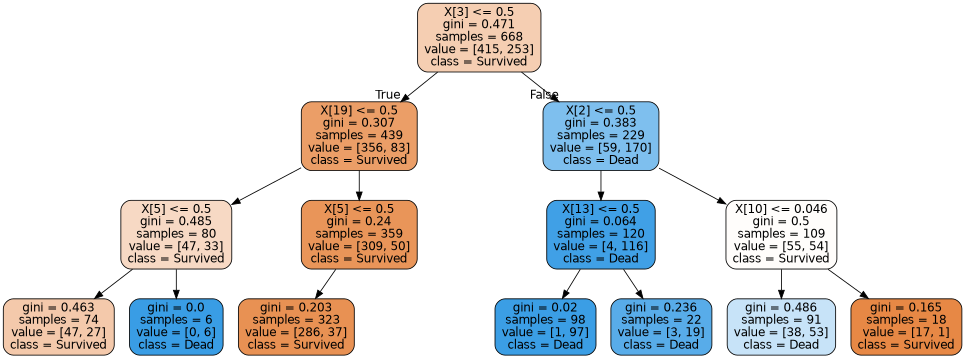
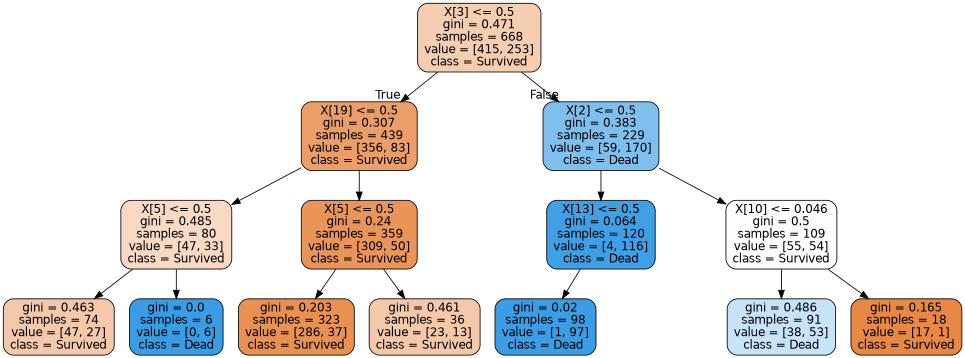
none -> (425, 327)
(661, 327) -> none
